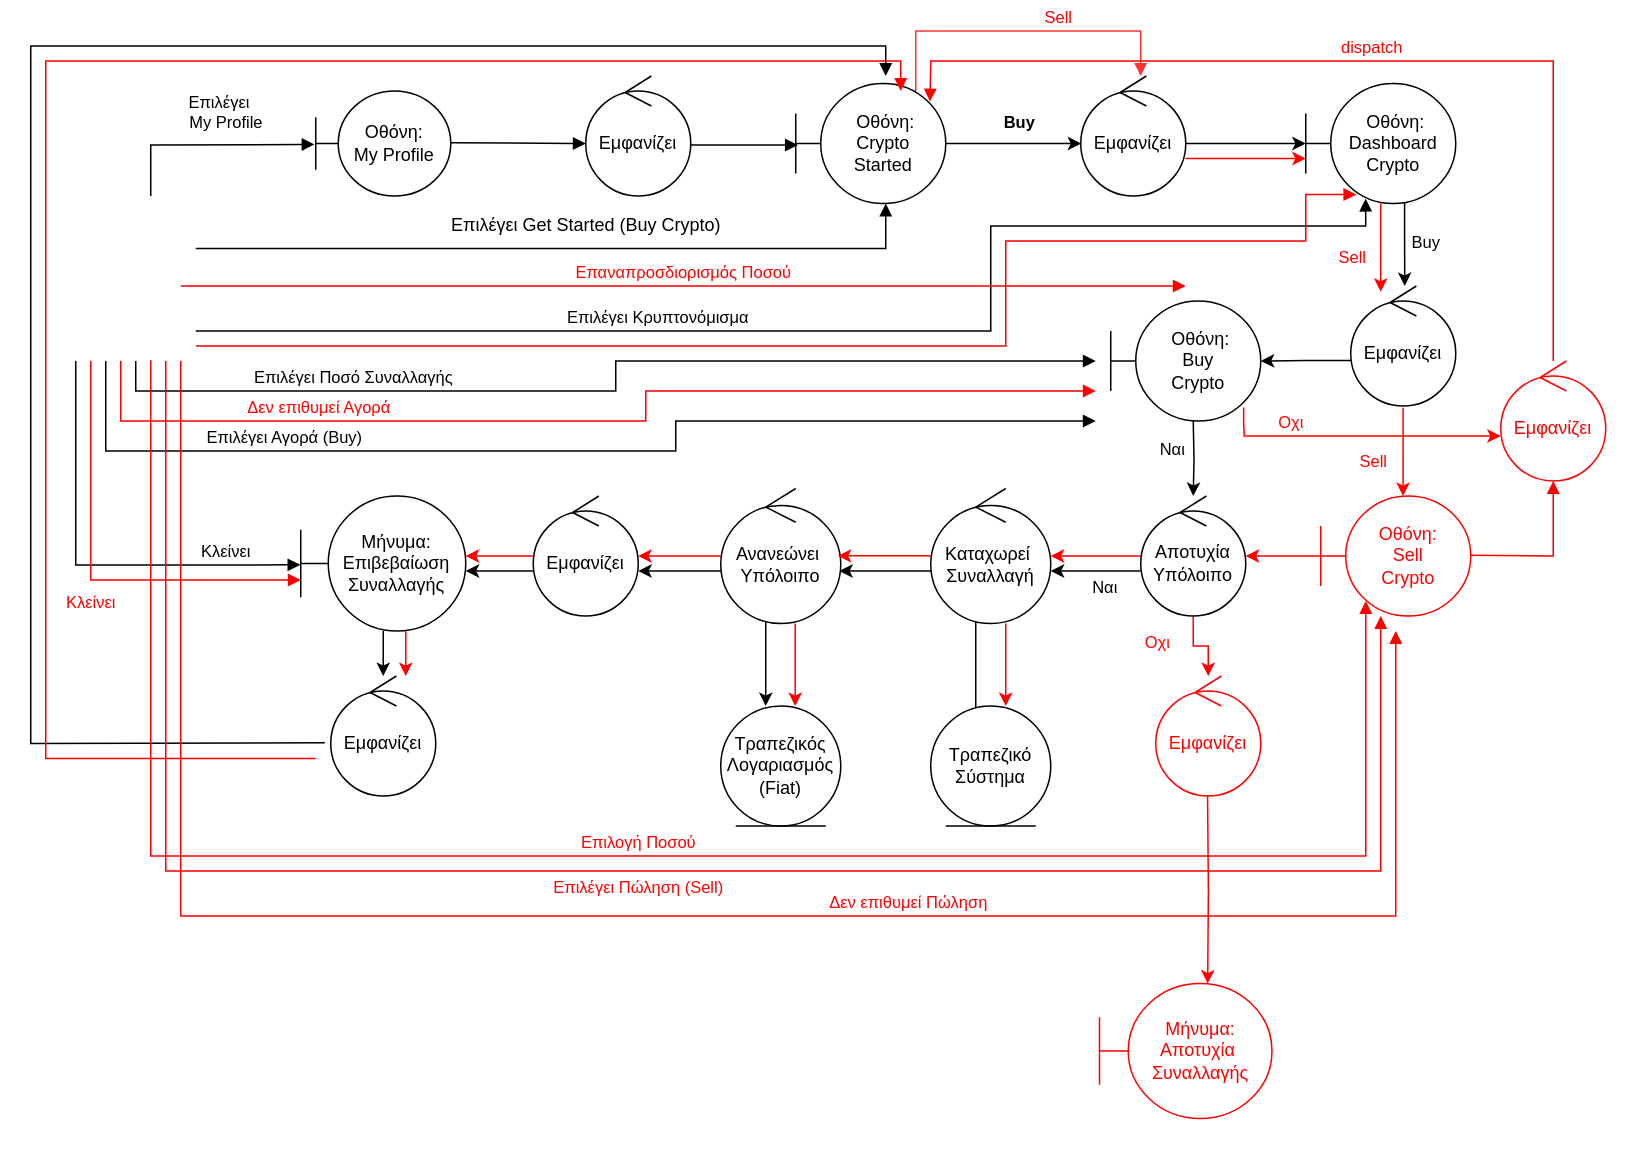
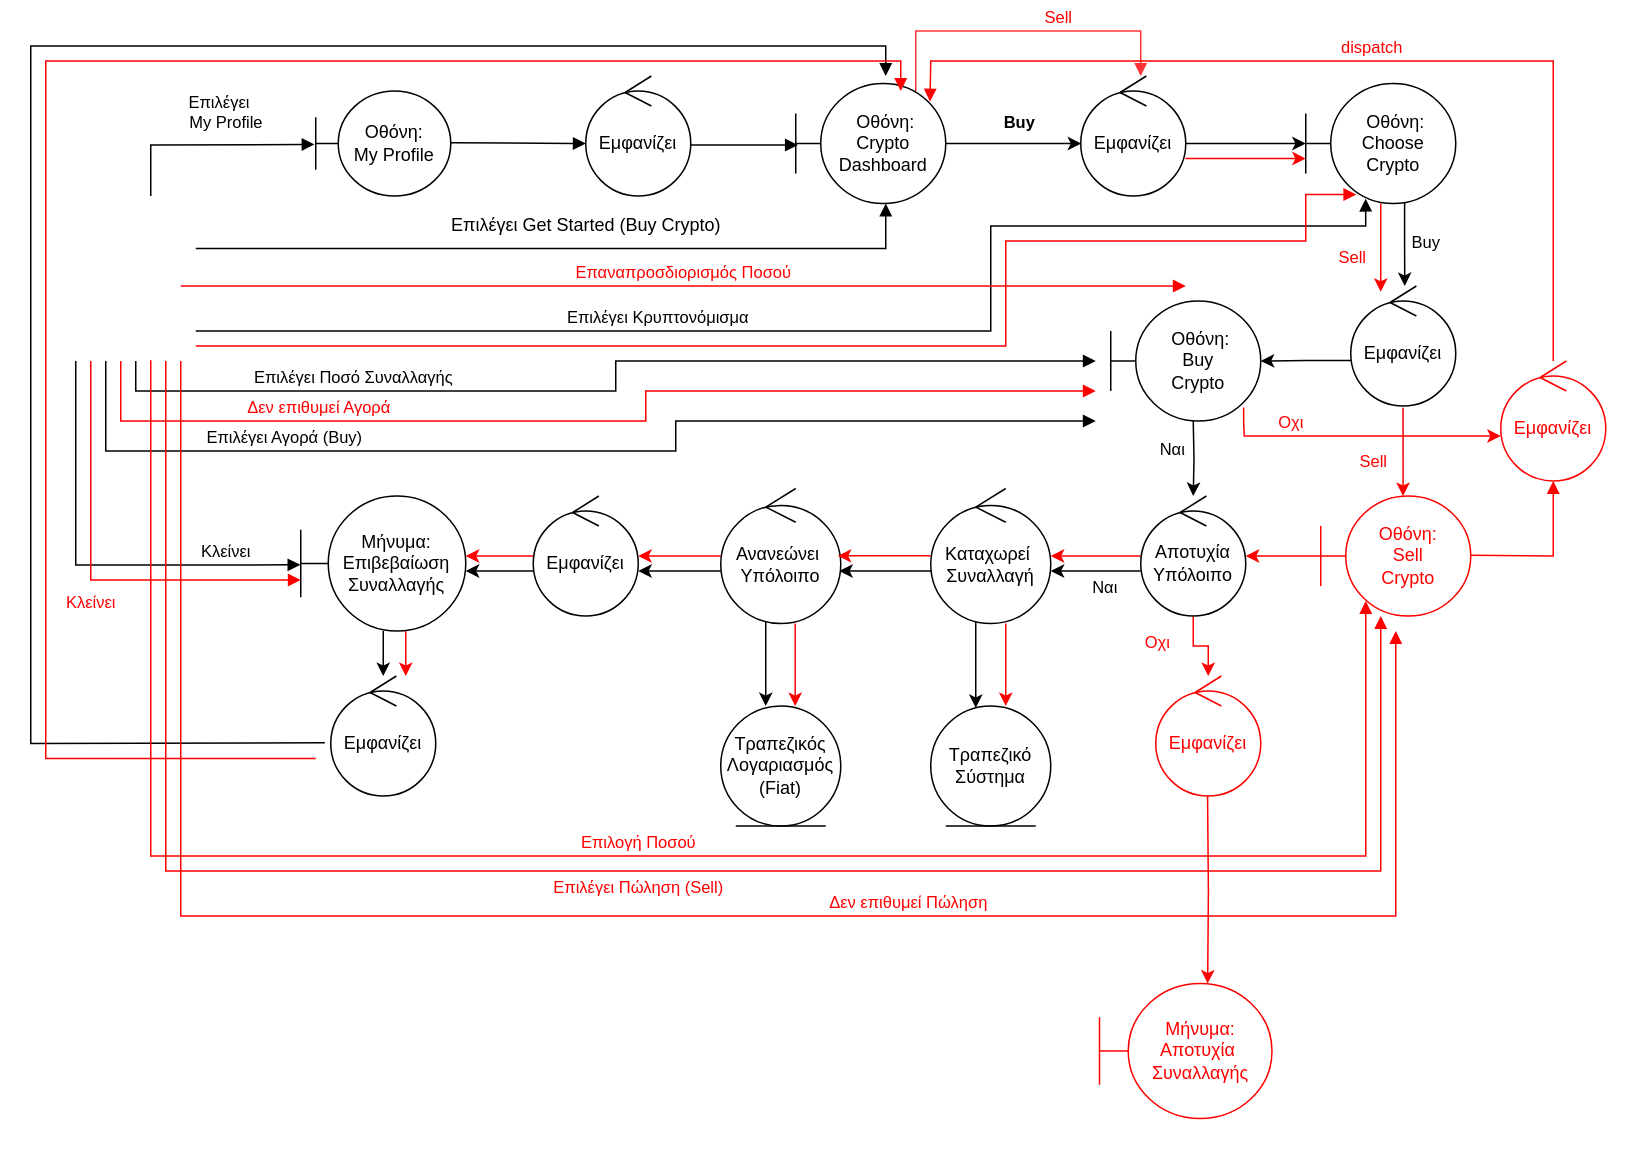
(884, 143) -> (884, 143)
(1394, 143) -> (1394, 143)
(976, 699) -> (976, 696)
